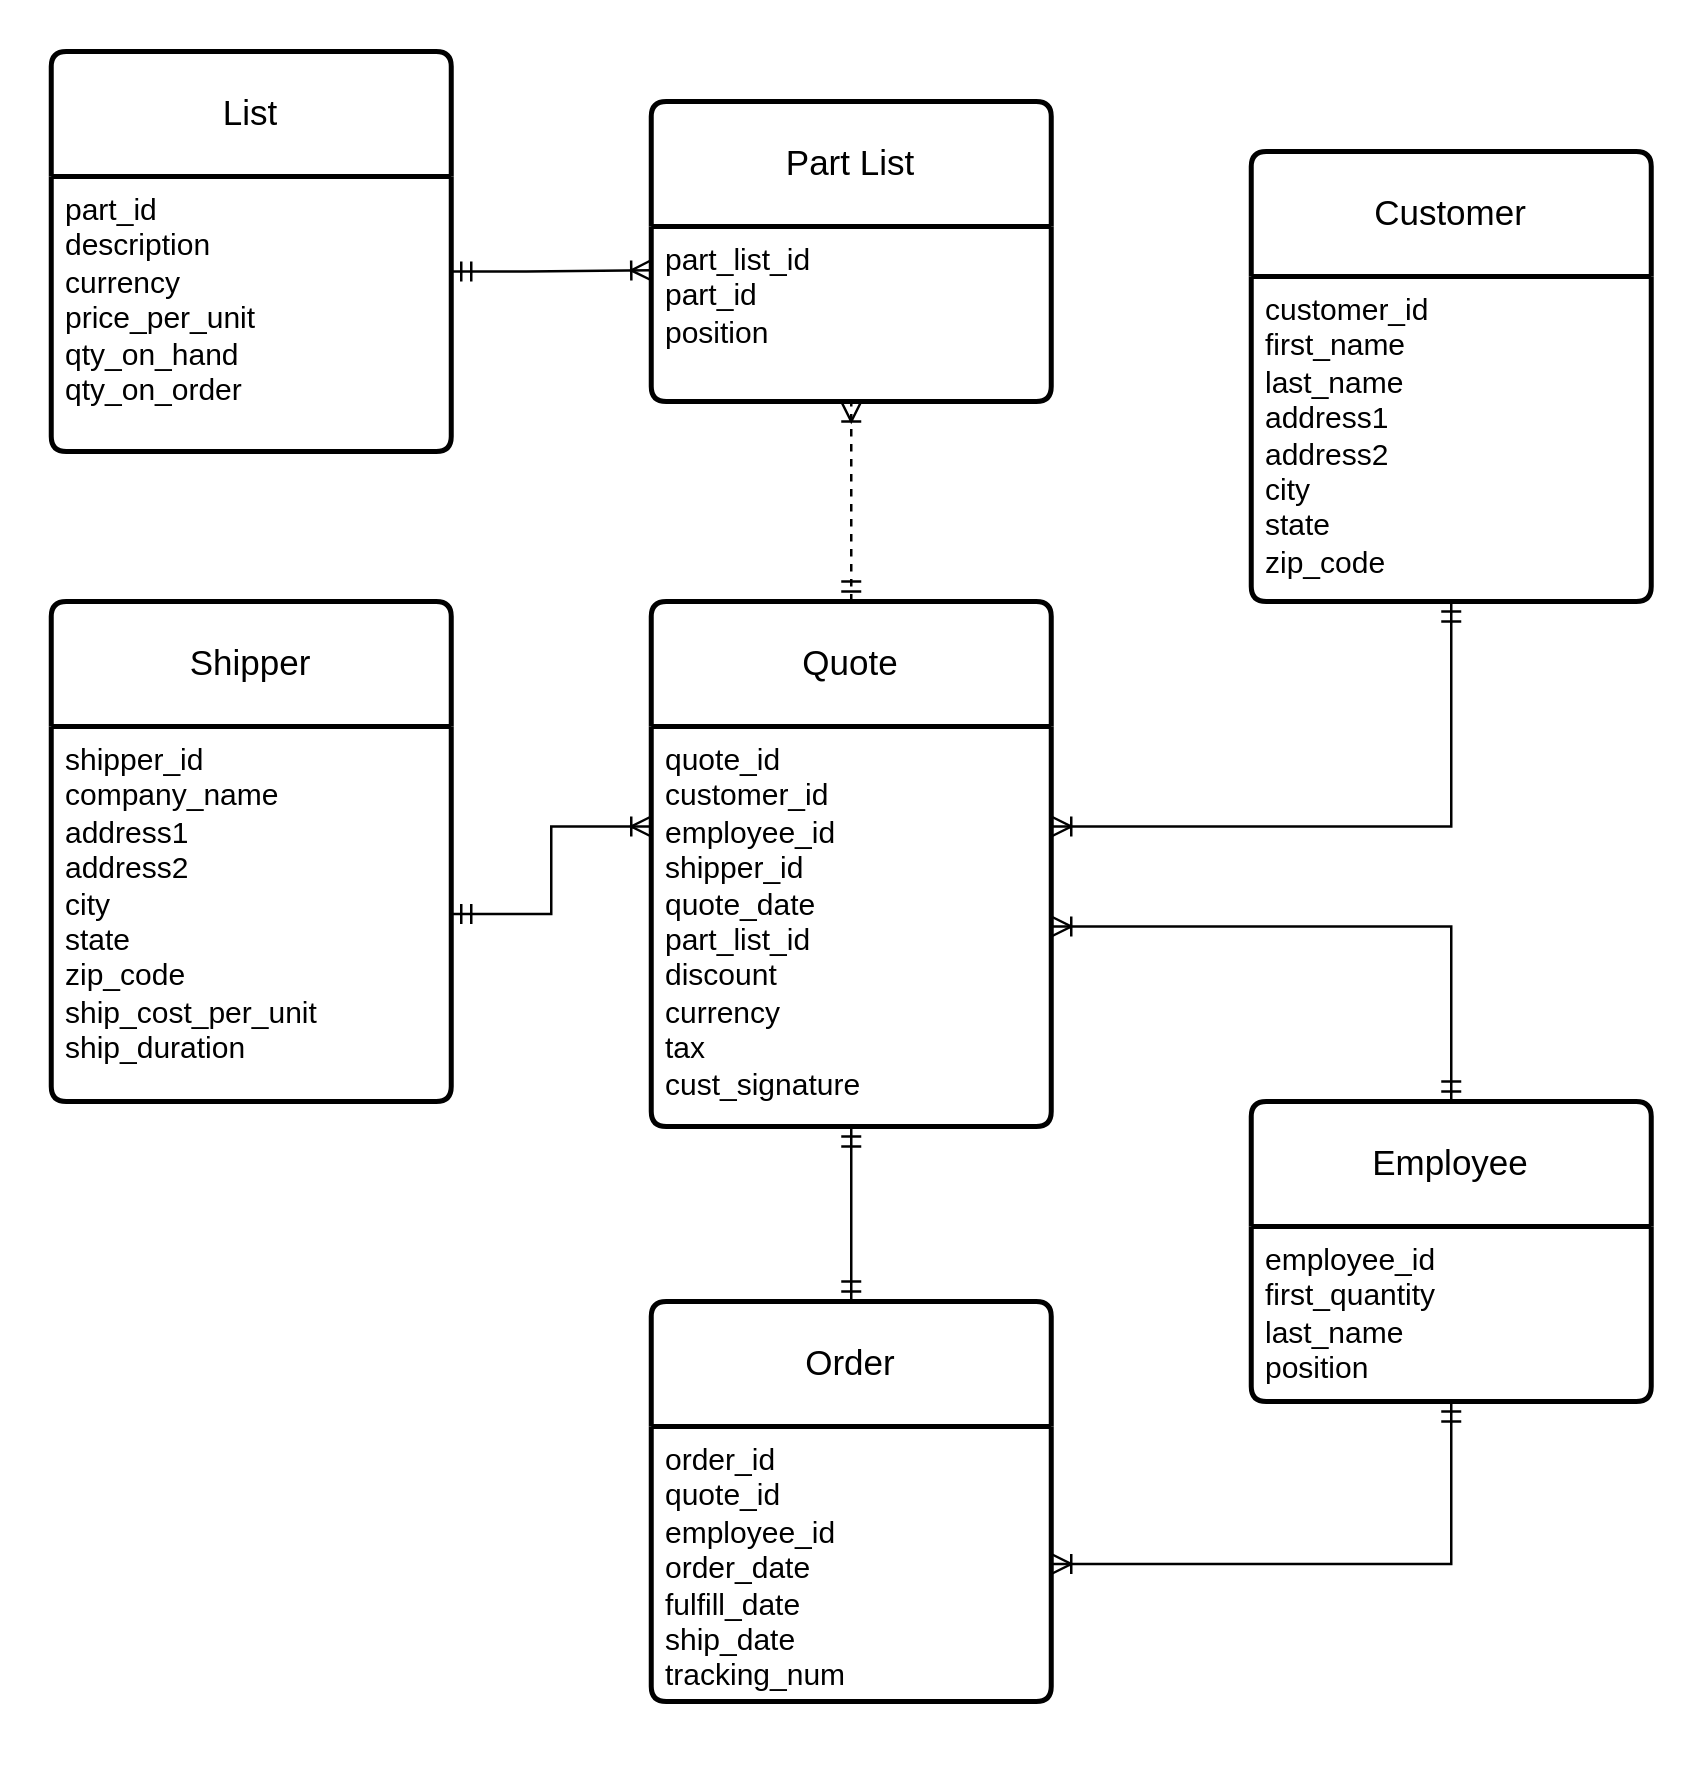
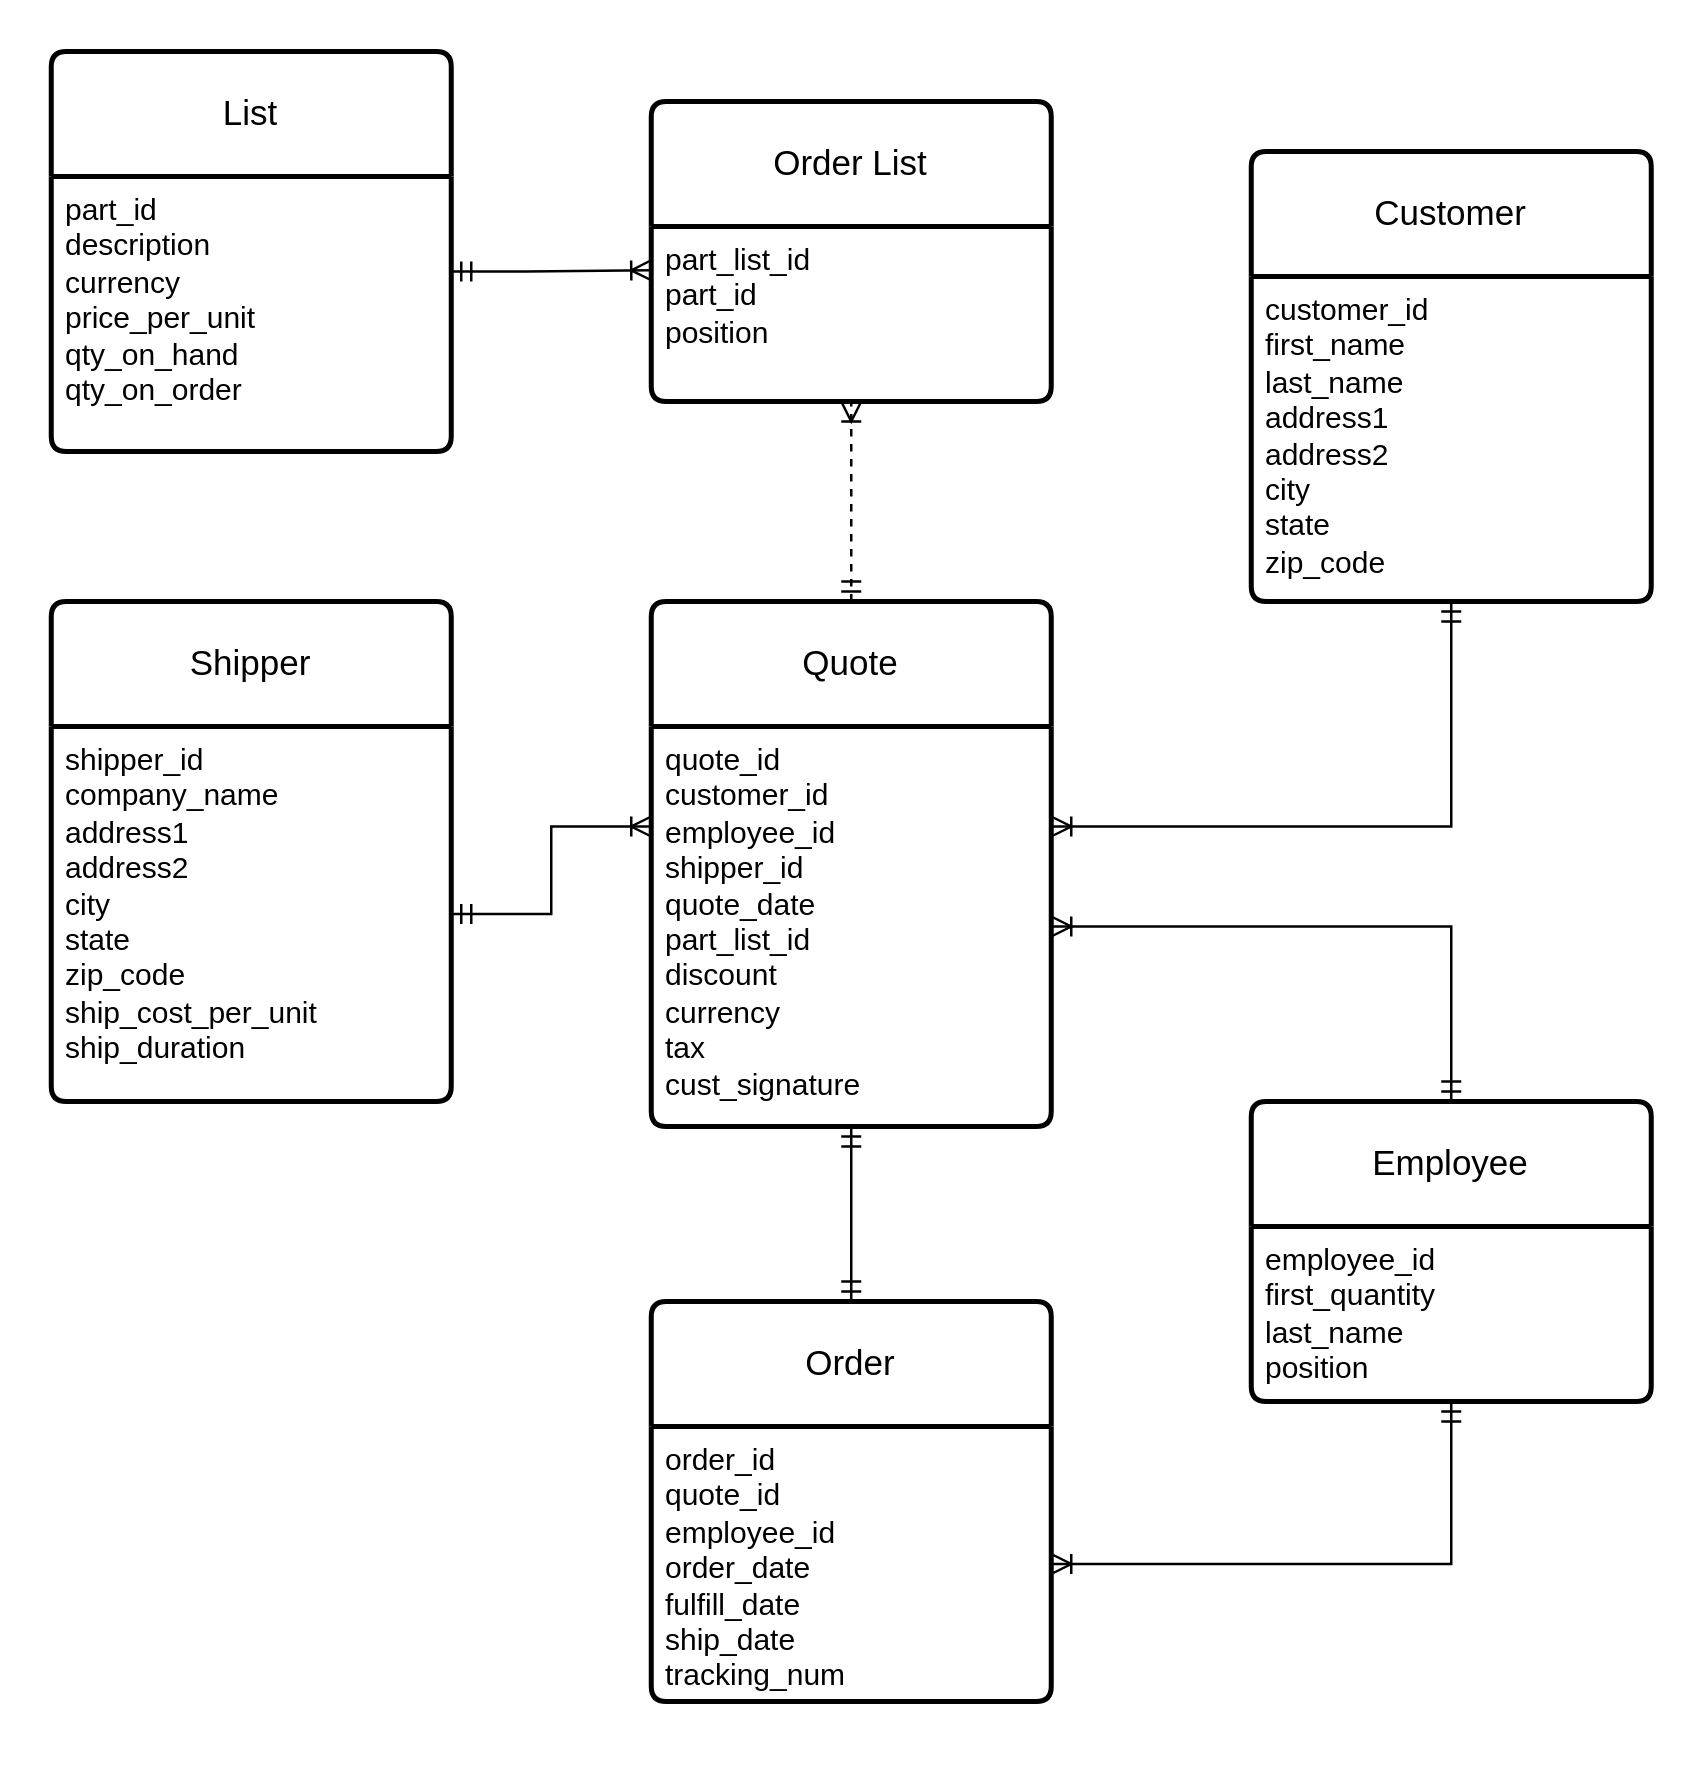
(851, 164) -> (851, 164)
